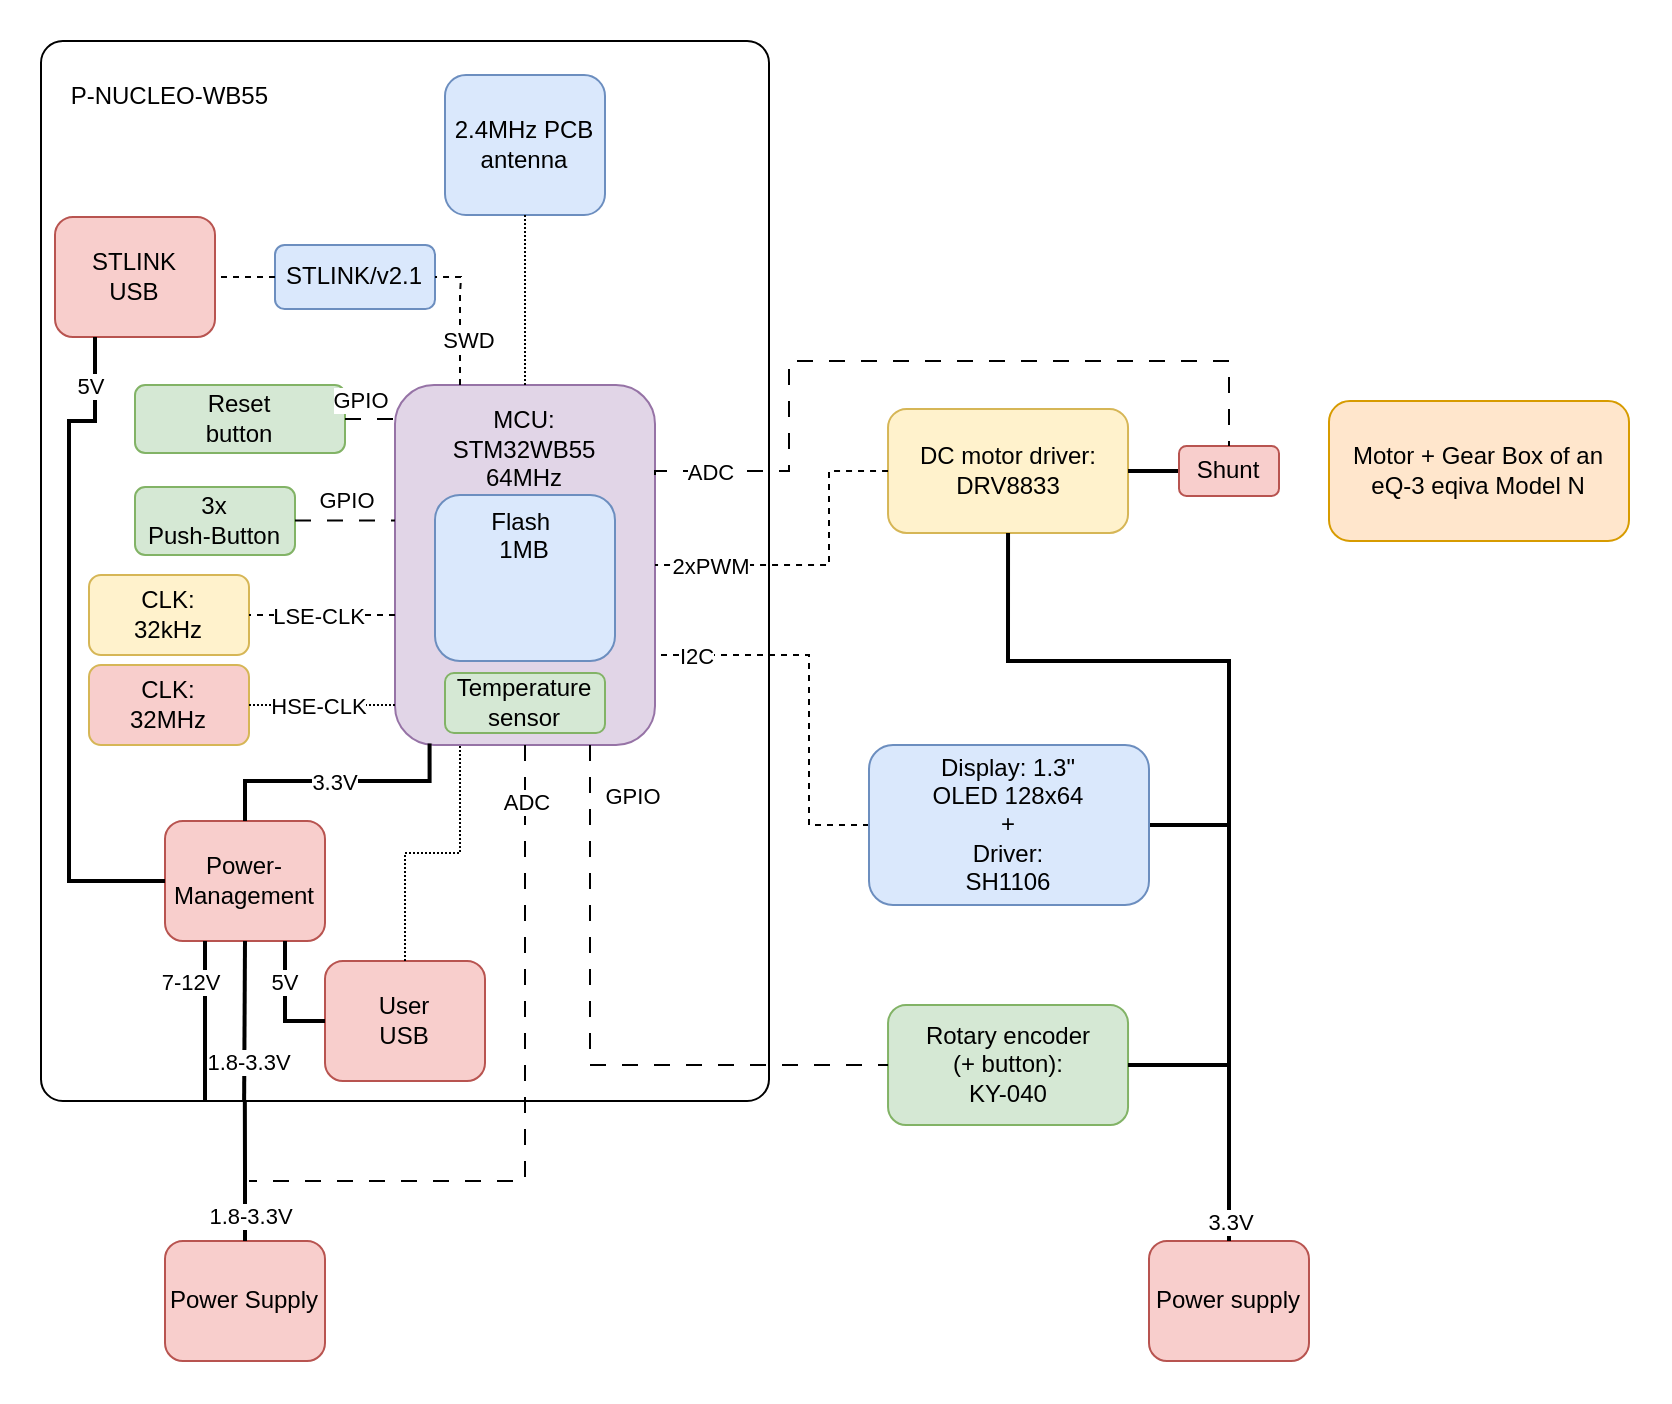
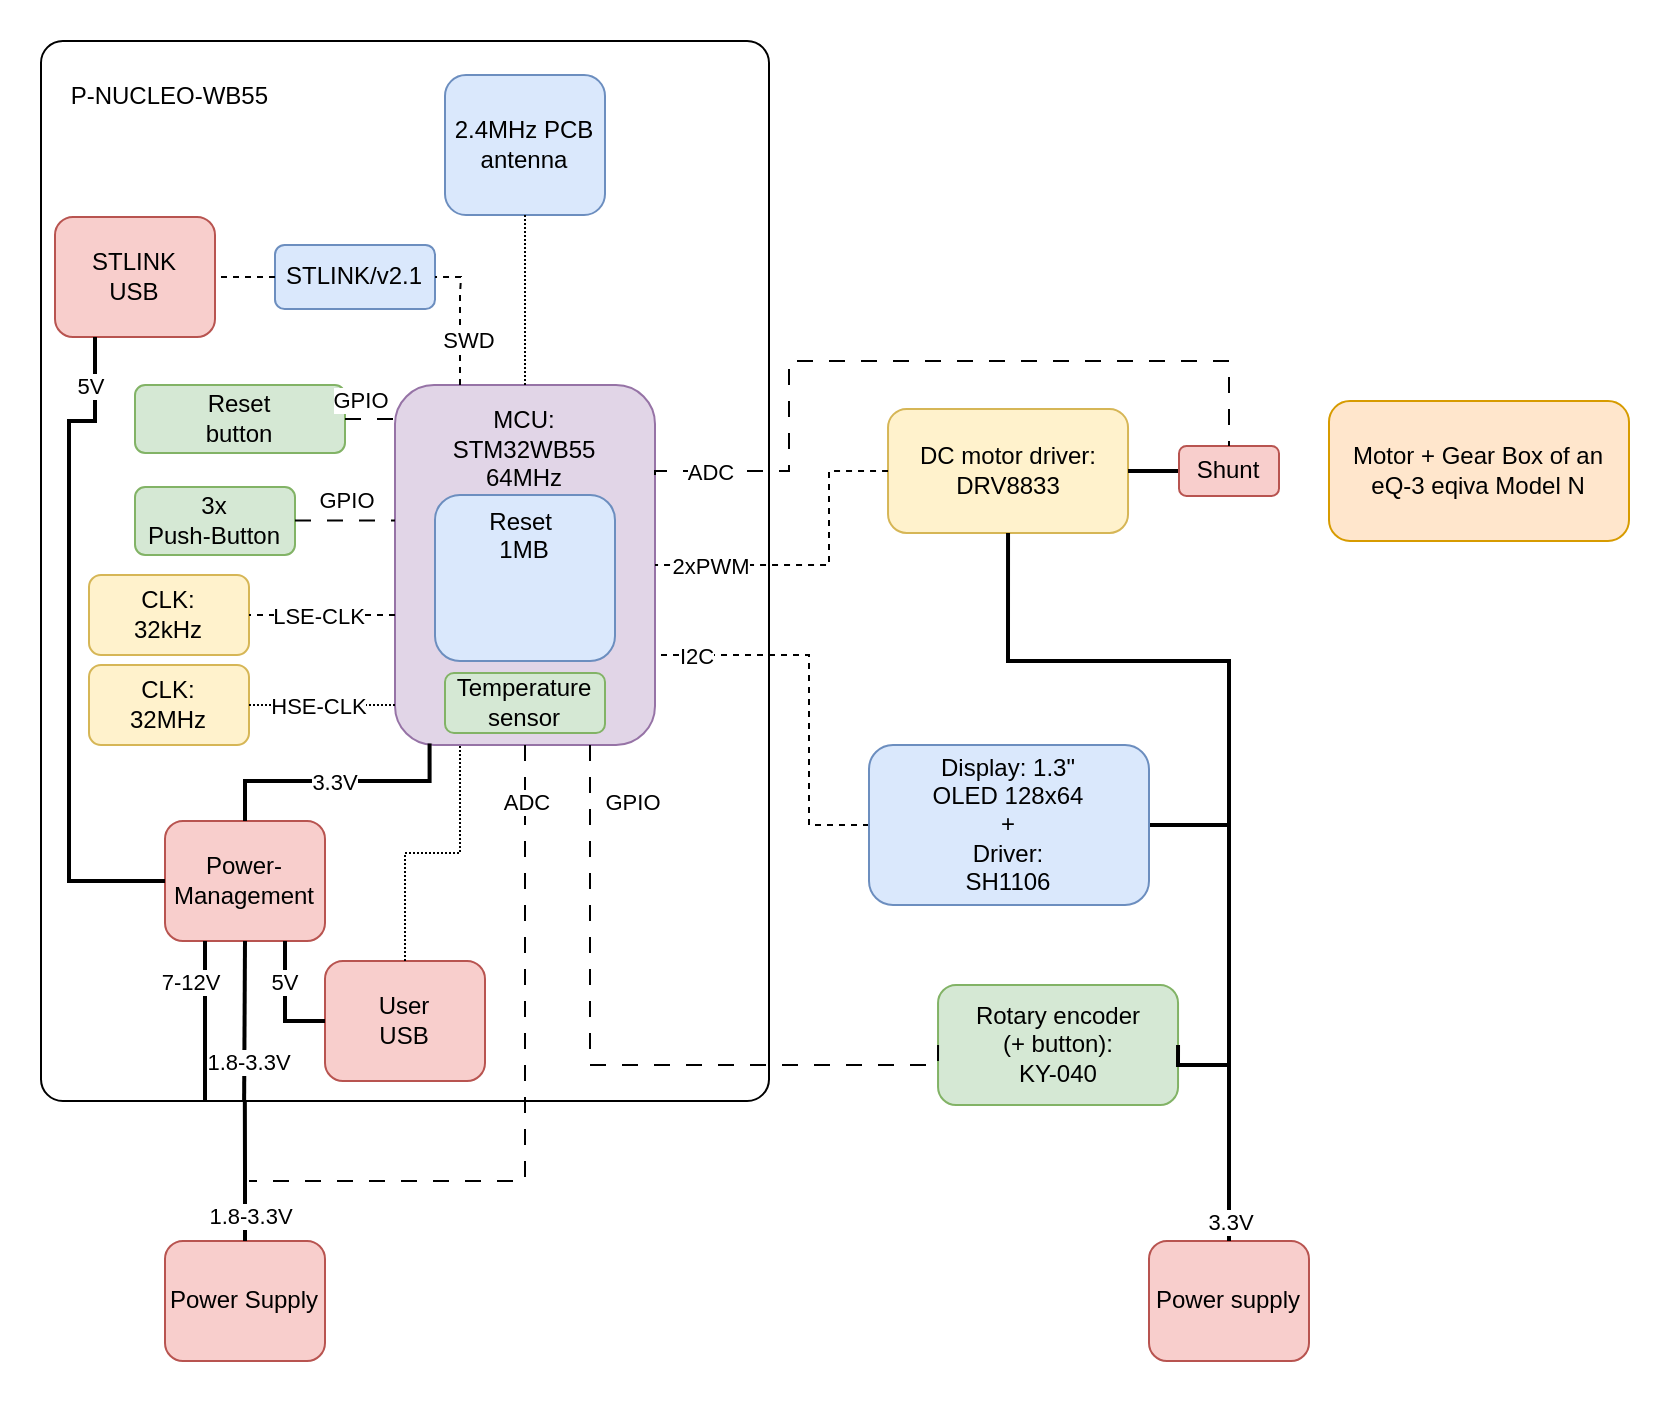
(525, 579) -> (525, 579)
(169, 705) -> (169, 705)
(1008, 1065) -> (1058, 1045)
